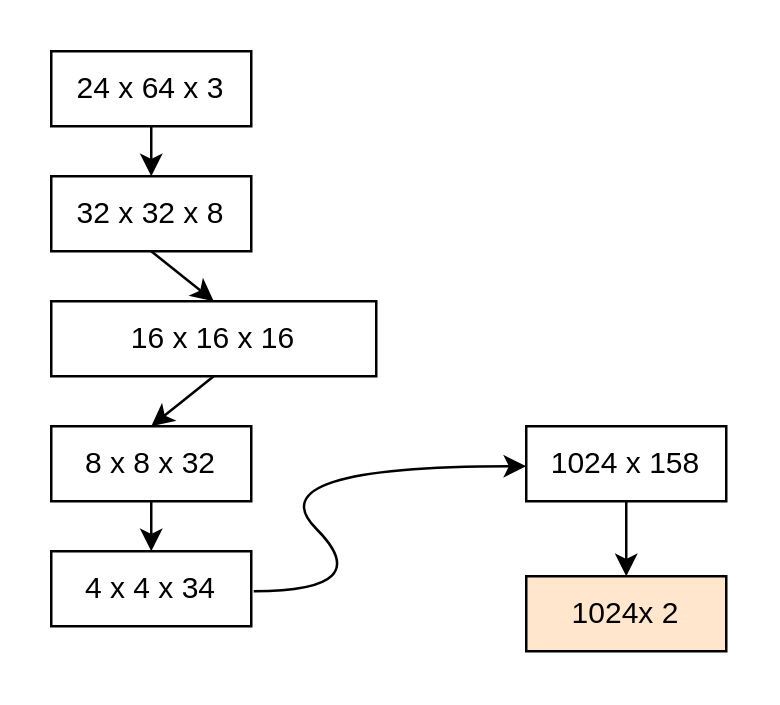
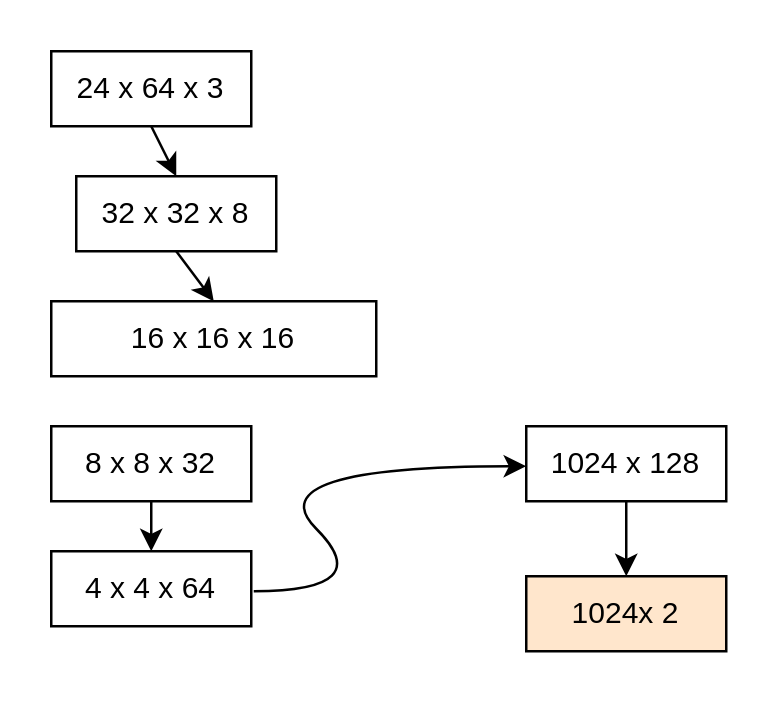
(151, 214) -> (176, 214)
(189, 396) -> none
(626, 464) -> (626, 464)
(151, 589) -> (151, 589)
